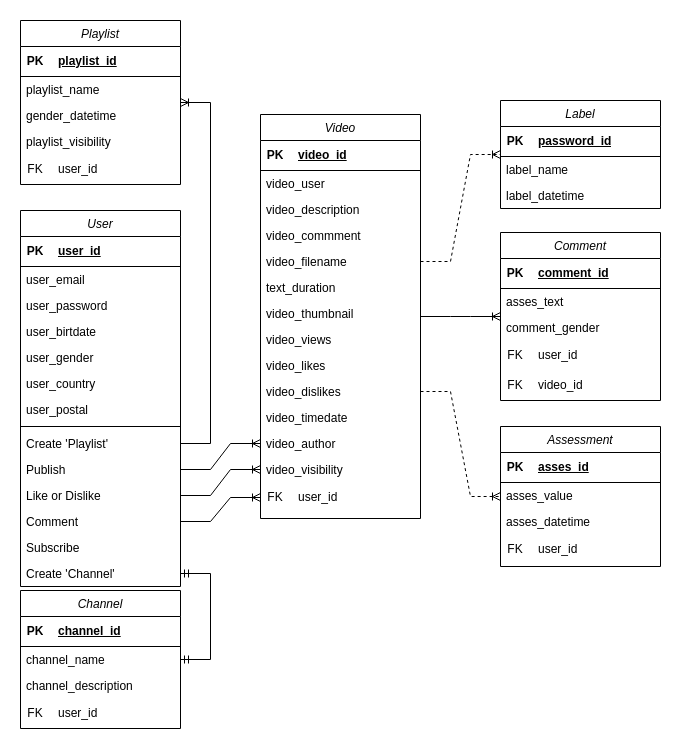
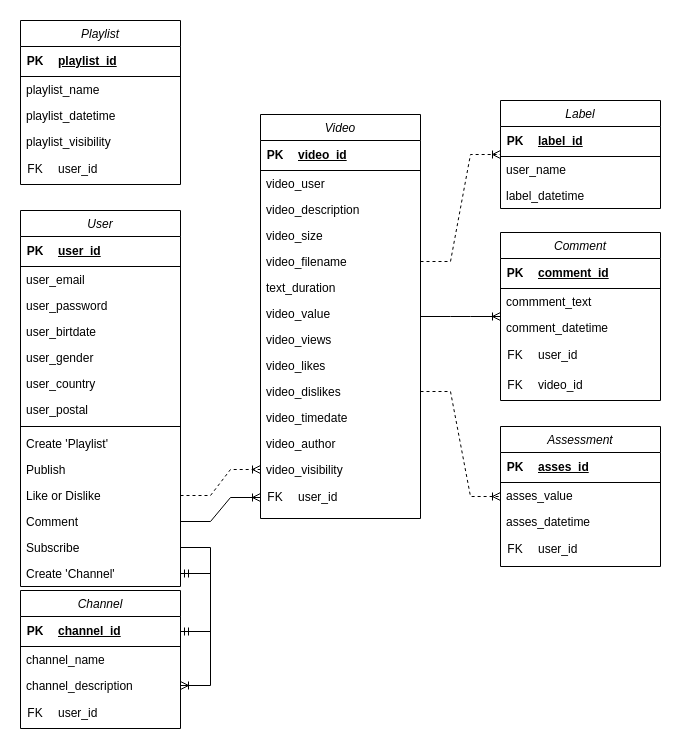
(75, 116) -> (77, 116)
(574, 142) -> (561, 142)
(536, 170) -> (536, 170)
(311, 236) -> (296, 236)
(211, 274) -> none
(540, 302) -> (550, 302)
(312, 314) -> (300, 314)
(553, 328) -> (558, 328)
(220, 457) -> none
(220, 483) -> (220, 483)
(196, 660) -> (196, 632)
none -> (209, 686)
